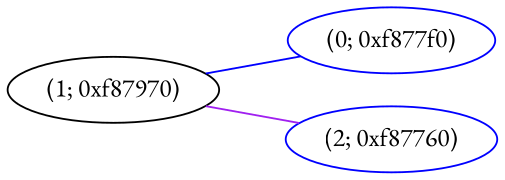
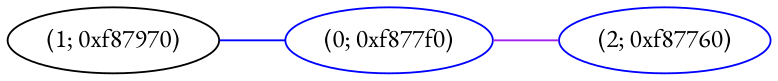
(252, 115) -> (526, 40)
